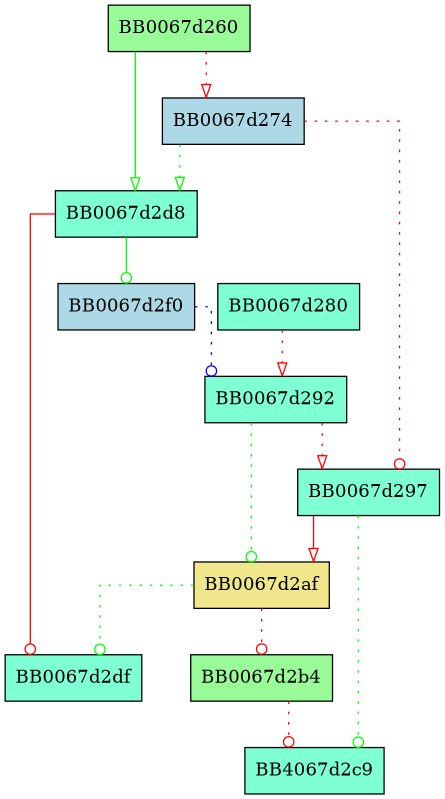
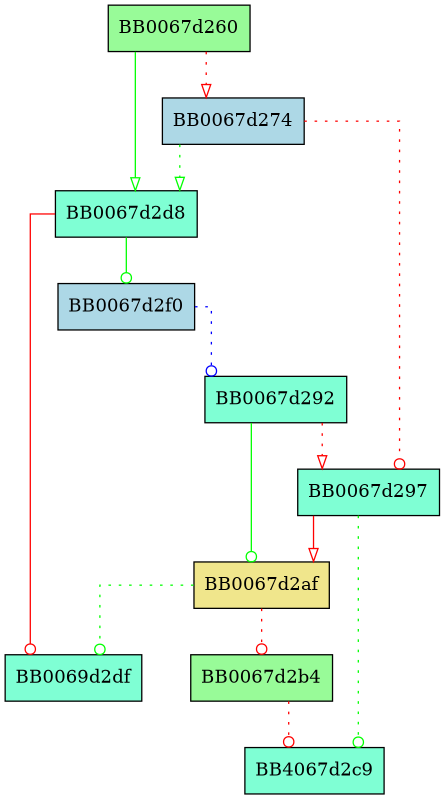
(289, 307) -> none
(251, 487) -> (251, 487)
(73, 678) -> (73, 678)
